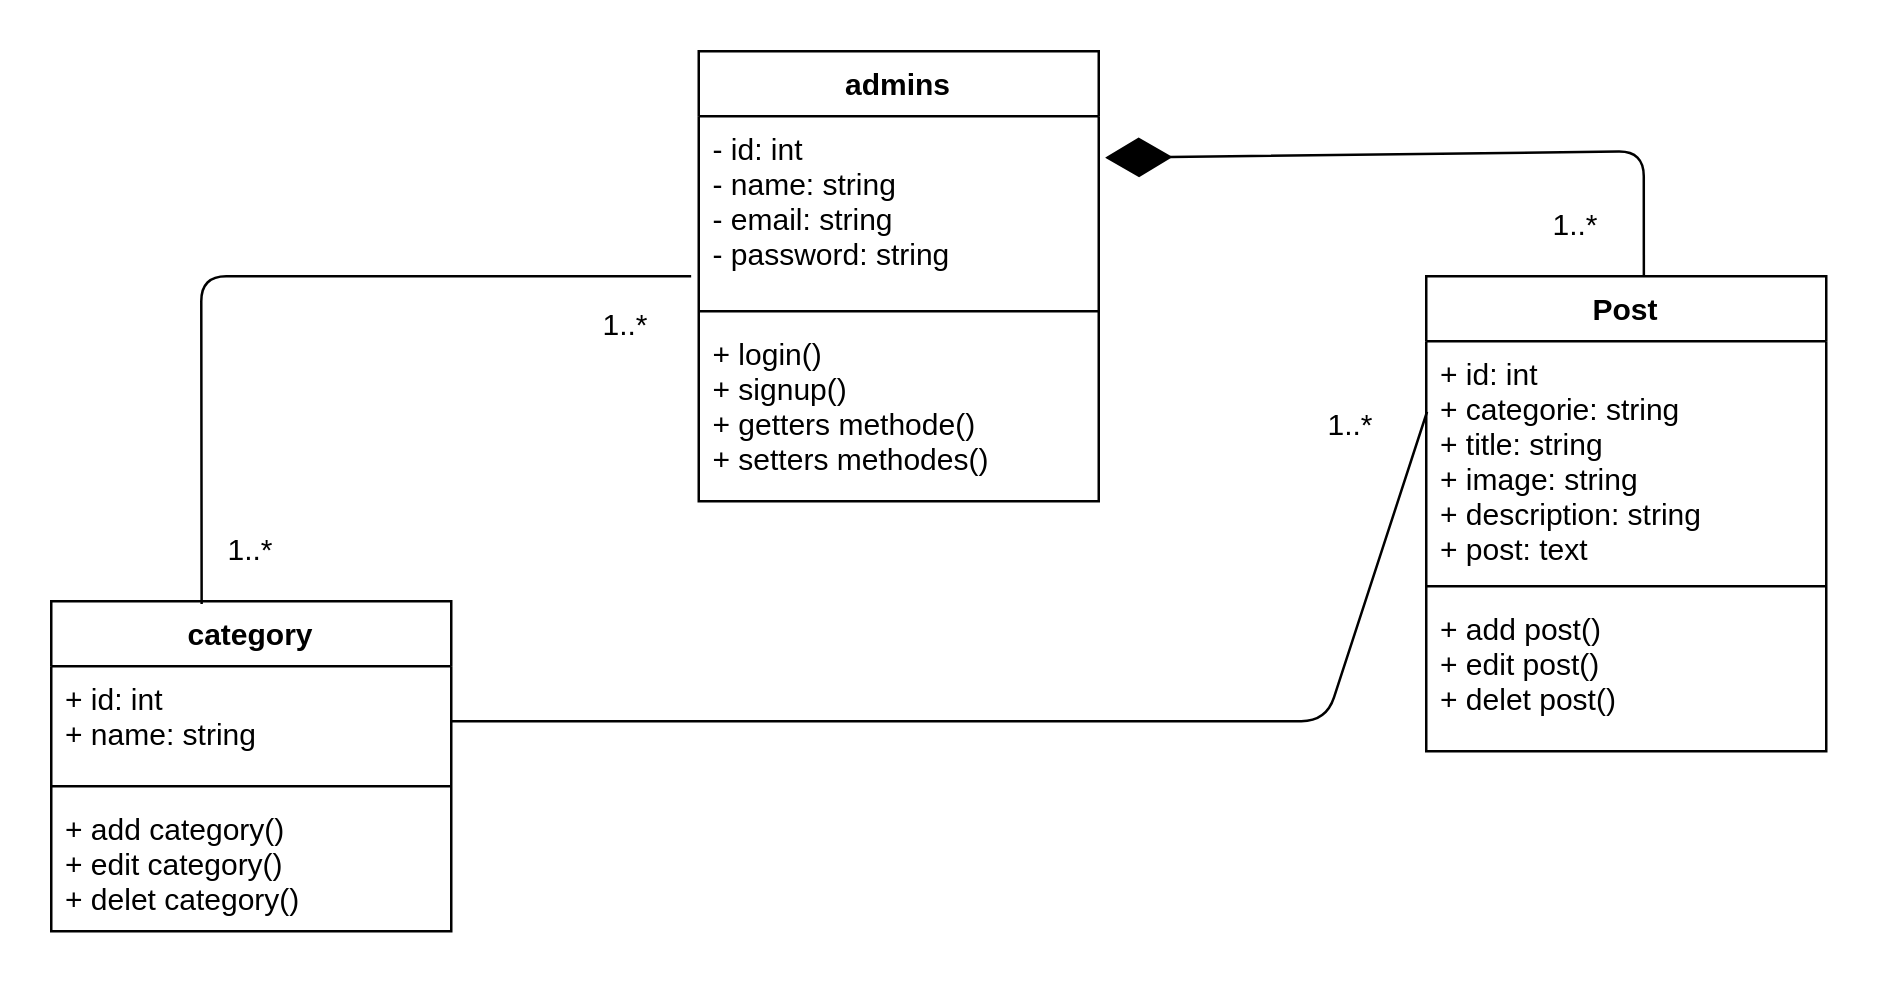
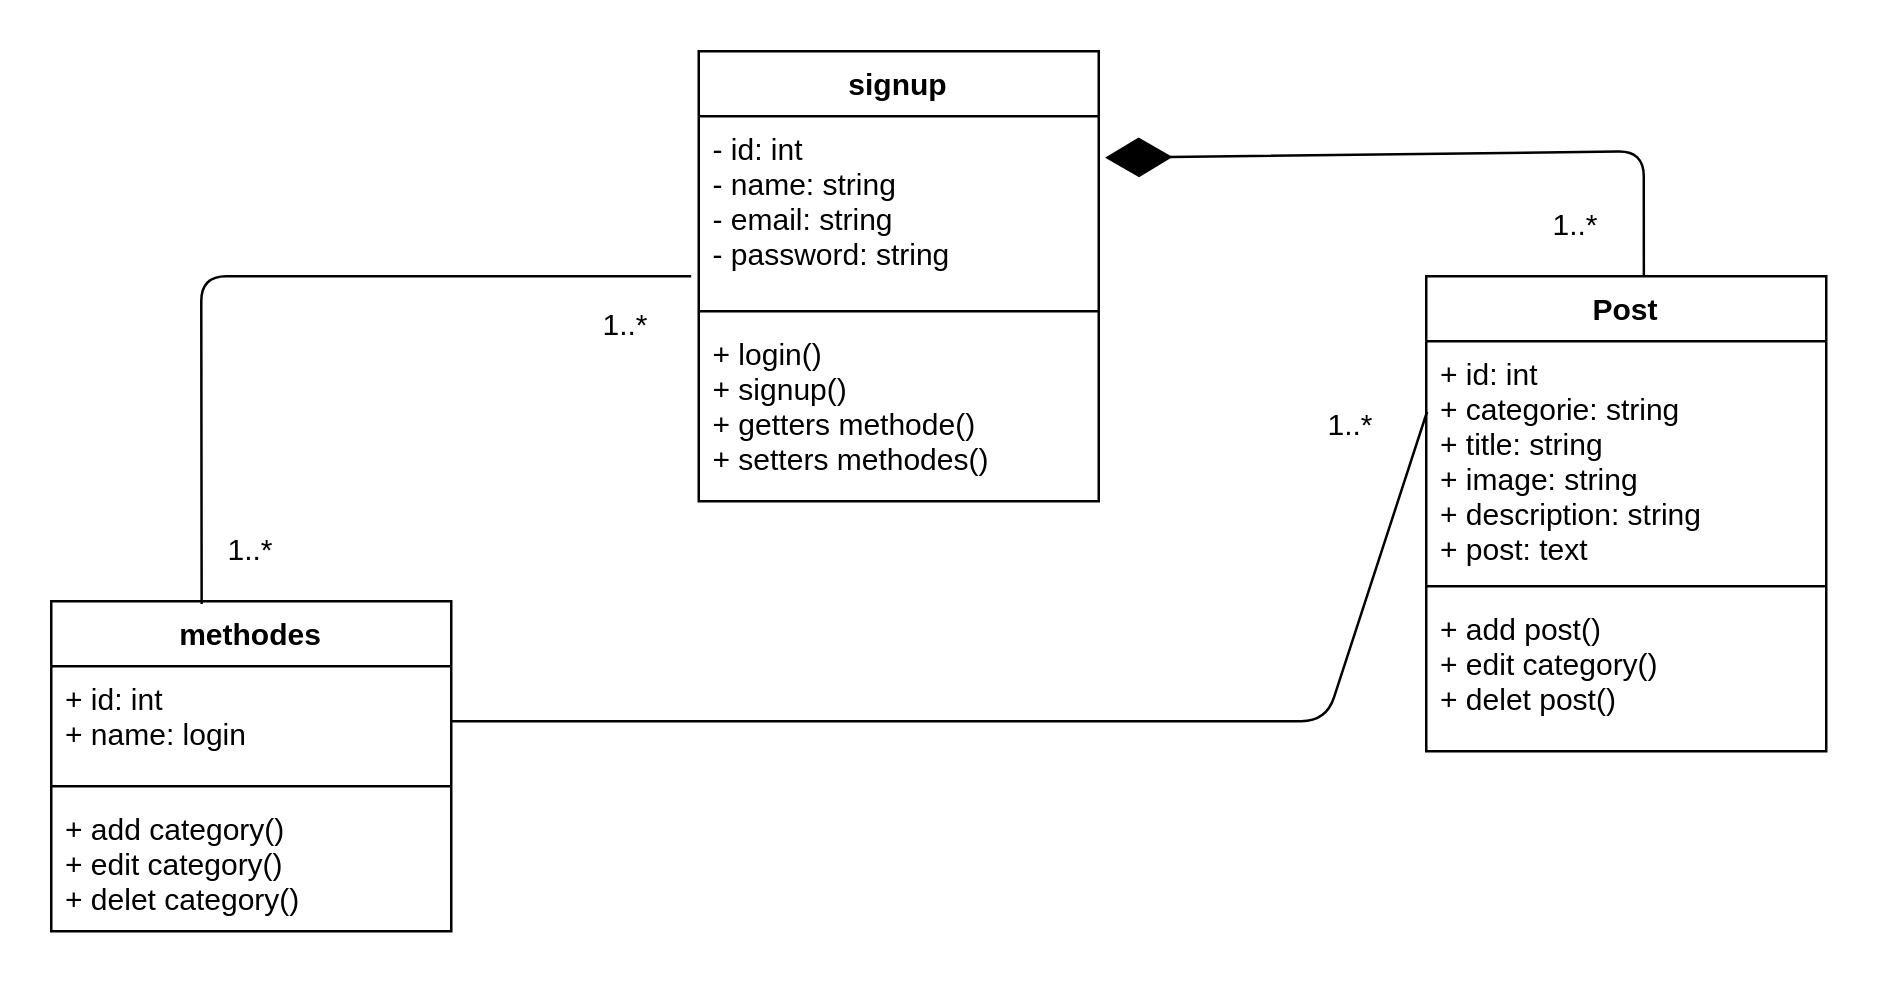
(898, 85) -> (898, 85)
(1533, 630) -> (1533, 630)
(250, 635) -> (250, 635)
(121, 700) -> (121, 700)
